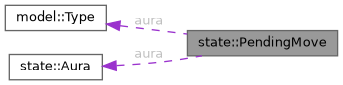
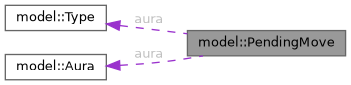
(263, 43) -> (266, 43)
(56, 67) -> (56, 67)
